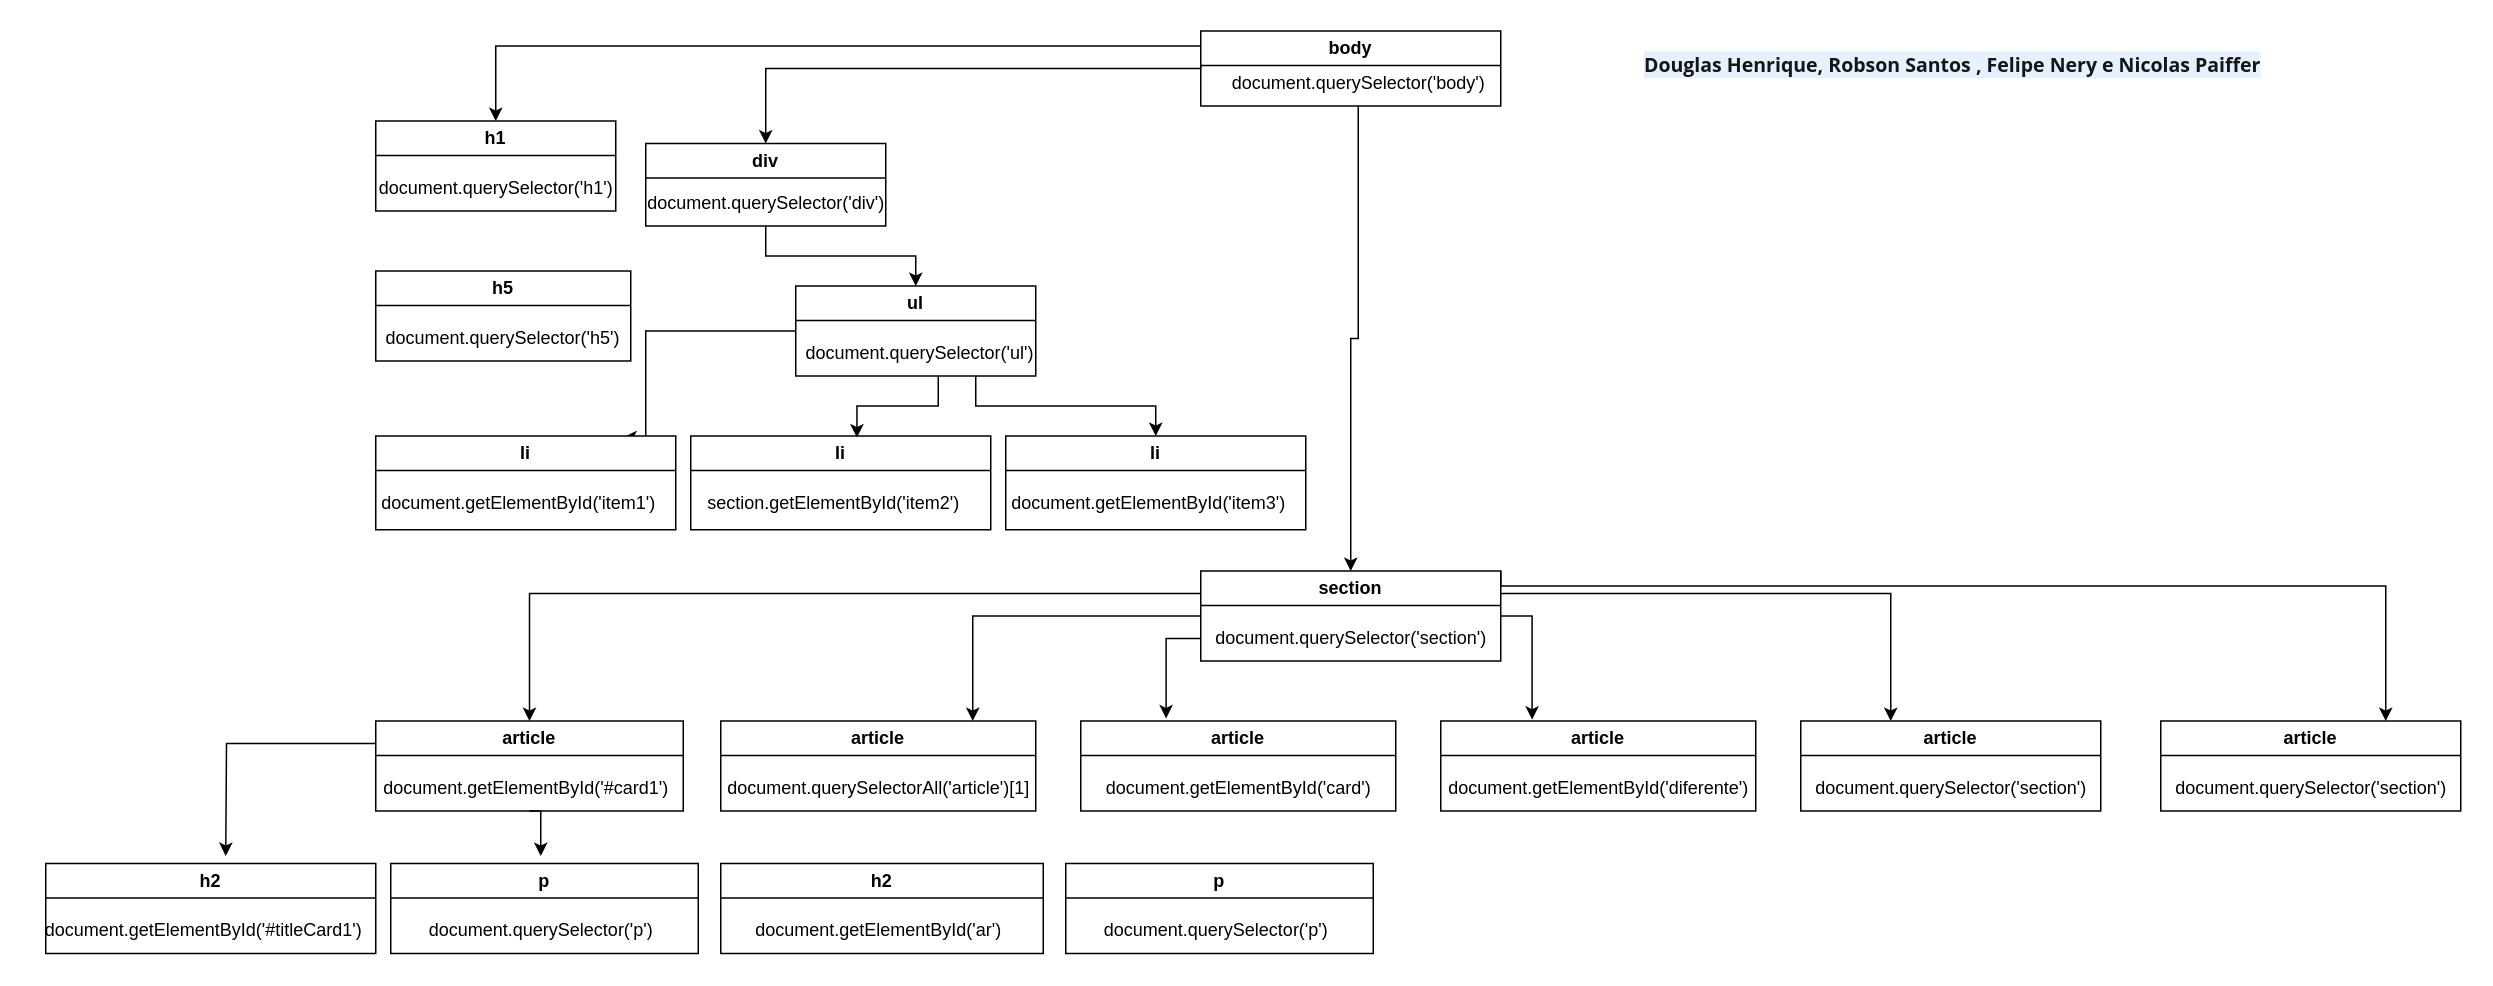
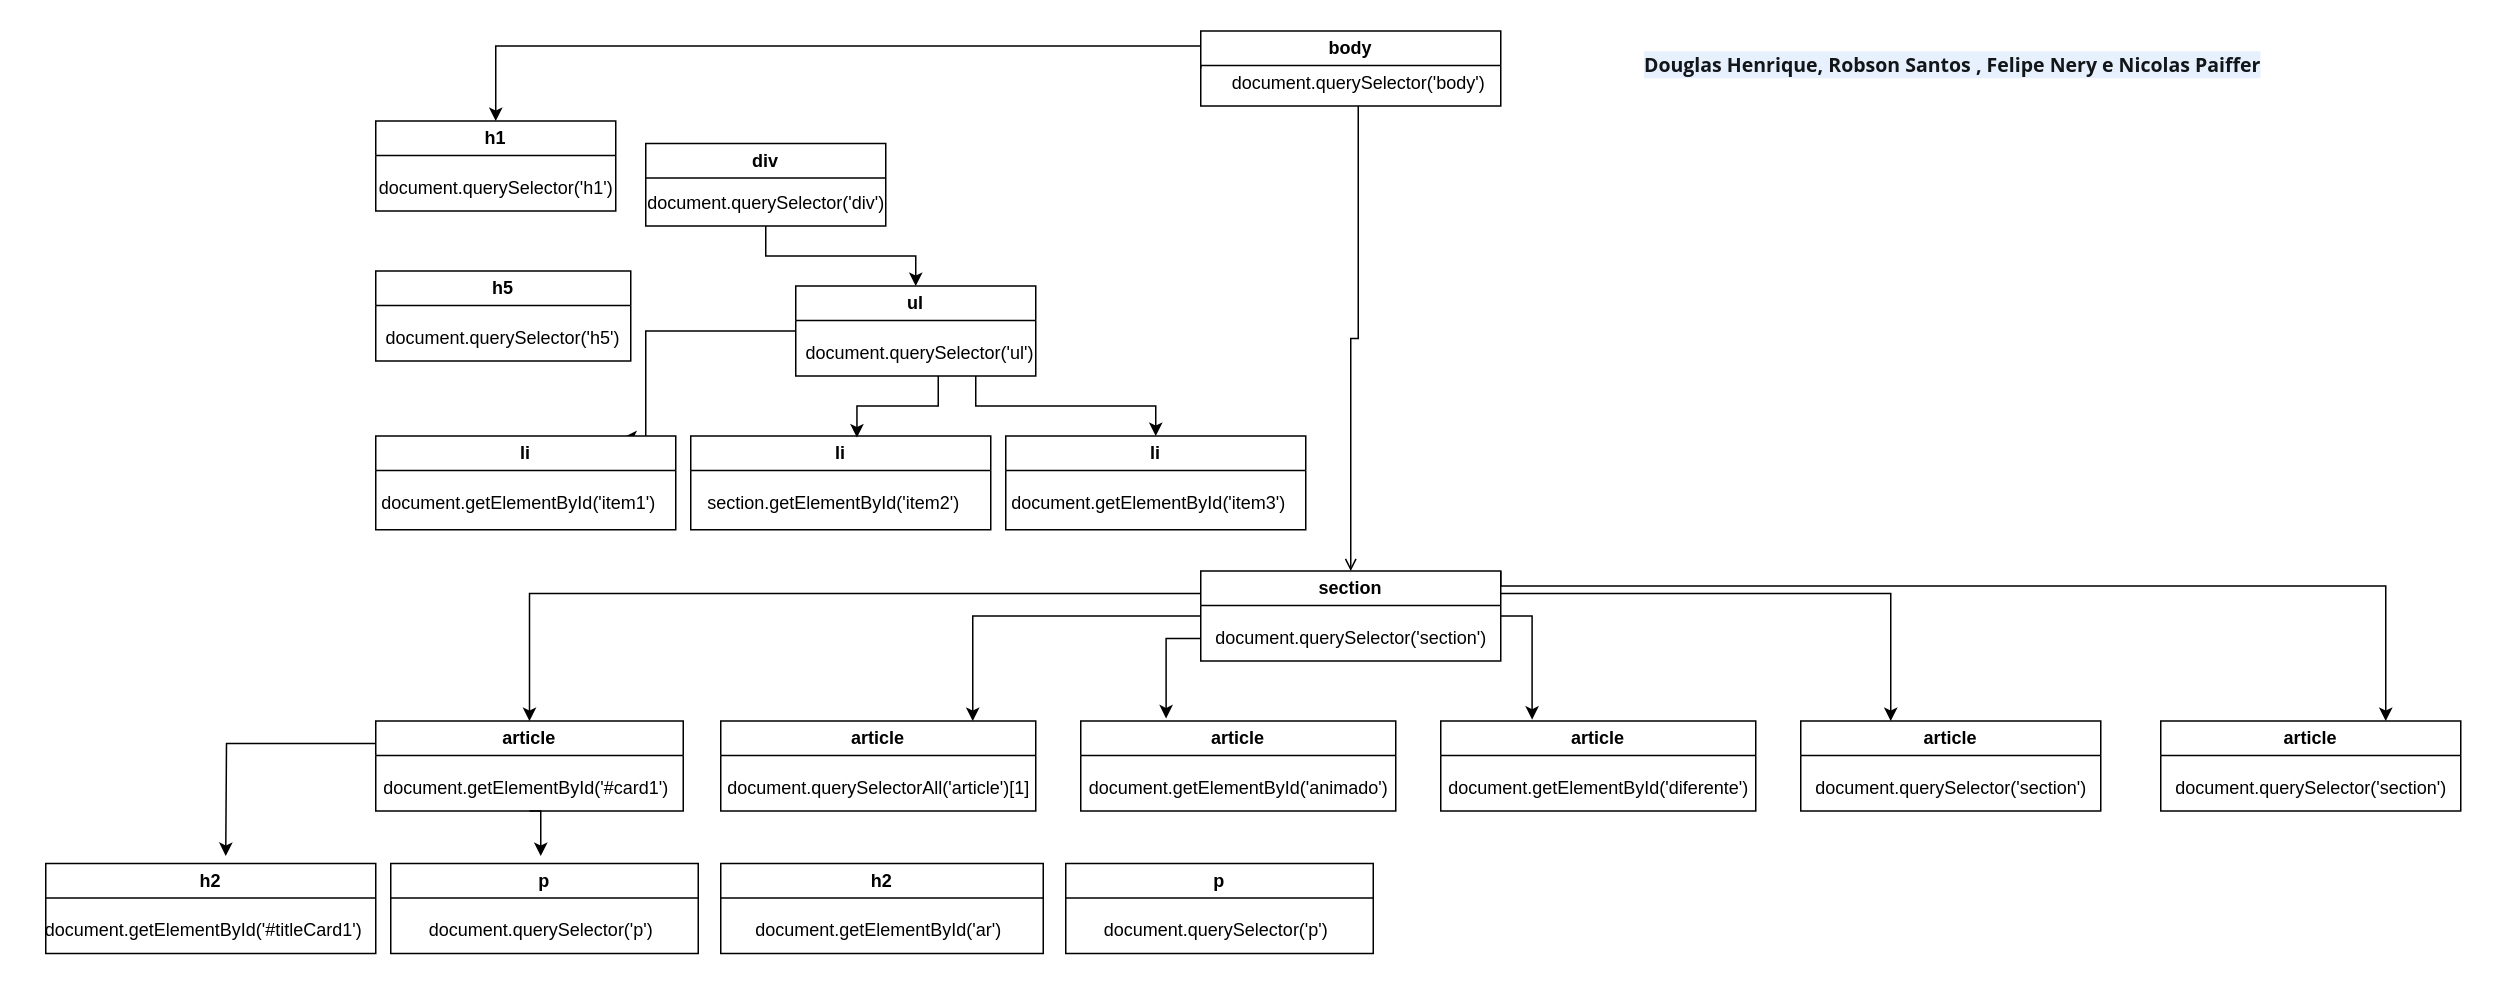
(949, 68) -> none
(1351, 559) -> (1351, 561)
(1239, 788) -> (1239, 788)
